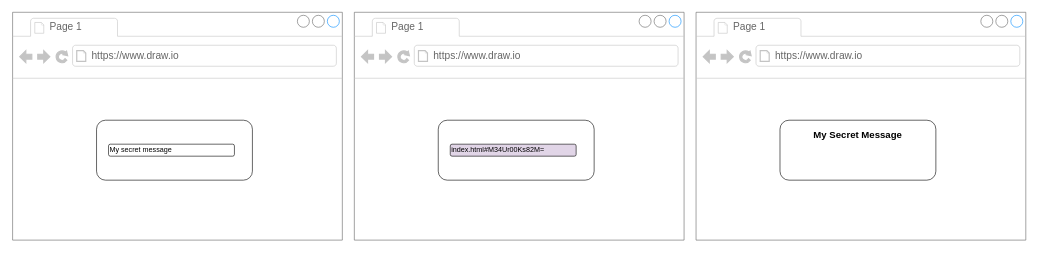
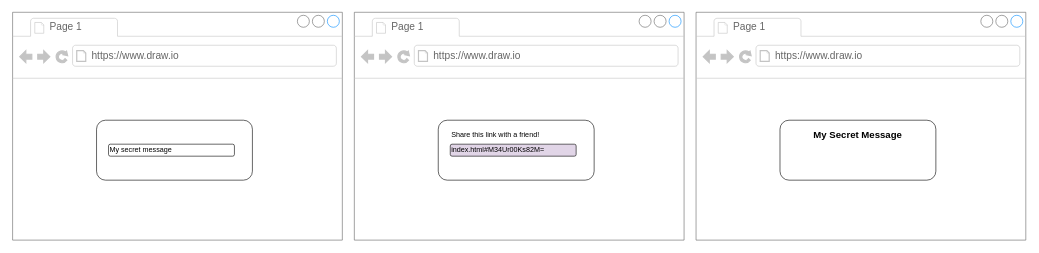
none -> (516, 135)
